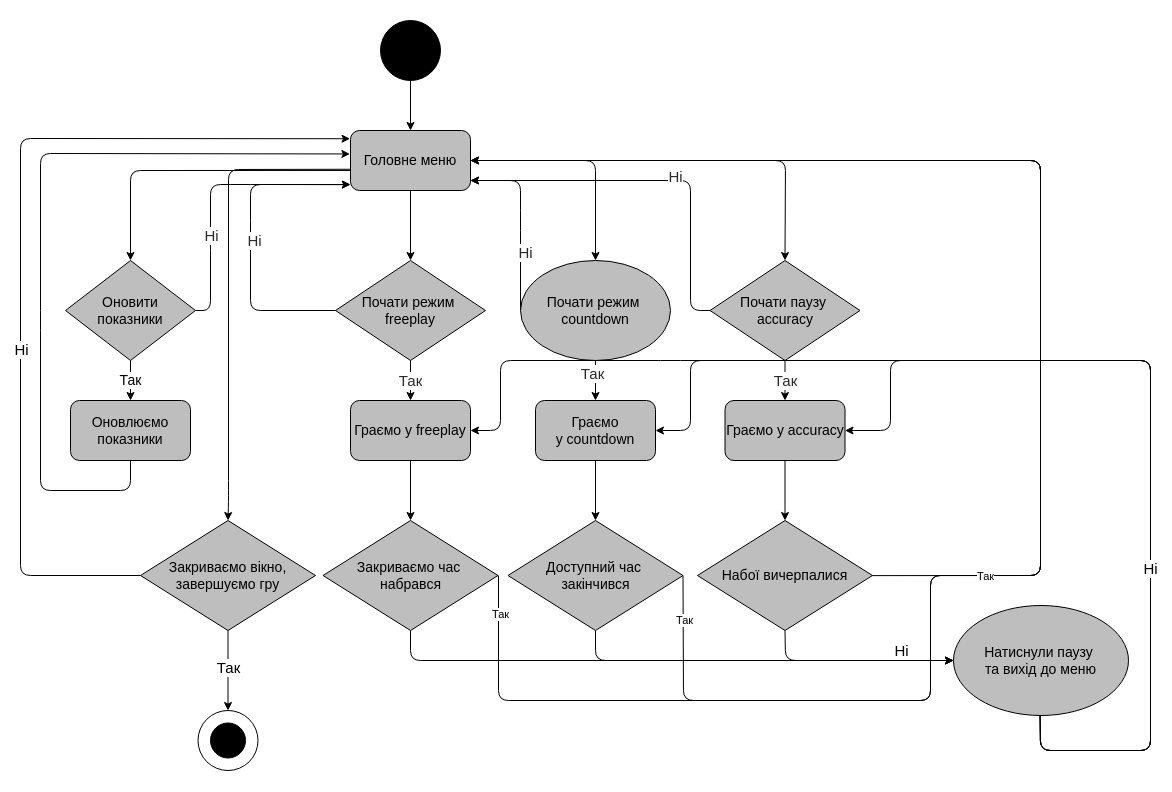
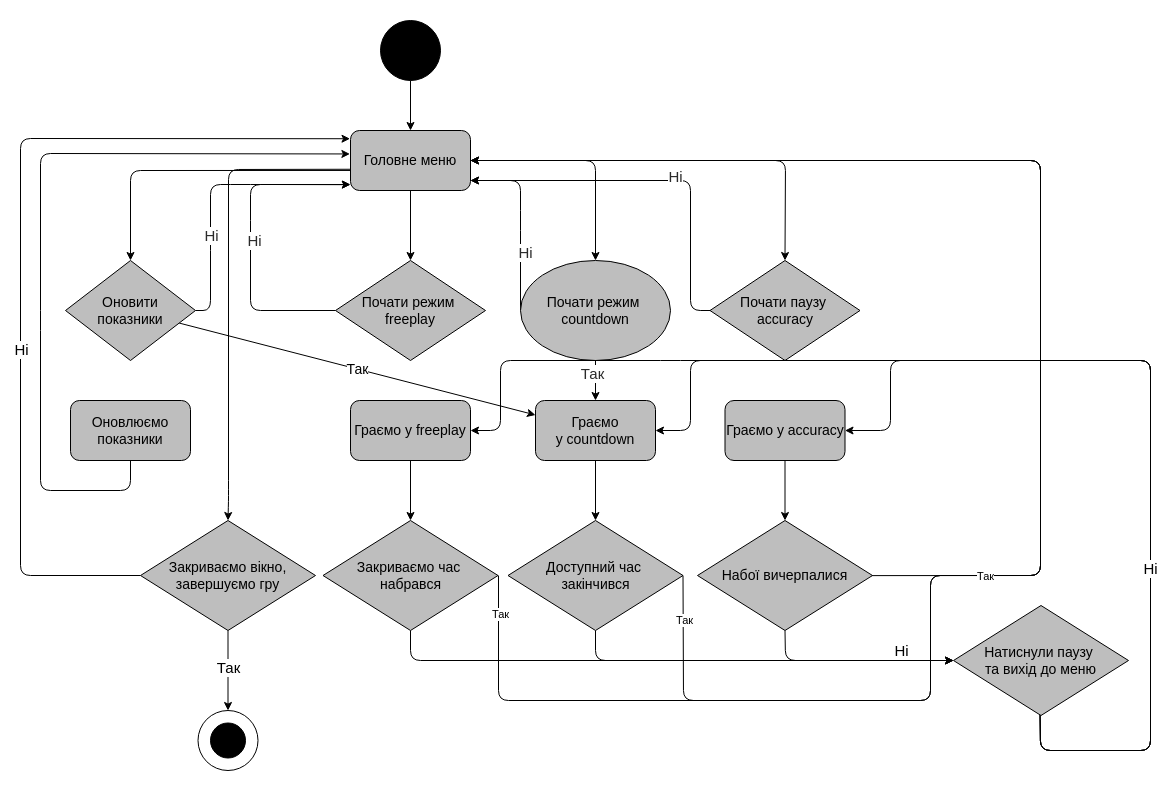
(131, 377) -> (354, 368)
(411, 377) -> none
(785, 378) -> none
(1041, 661) -> (1041, 661)
